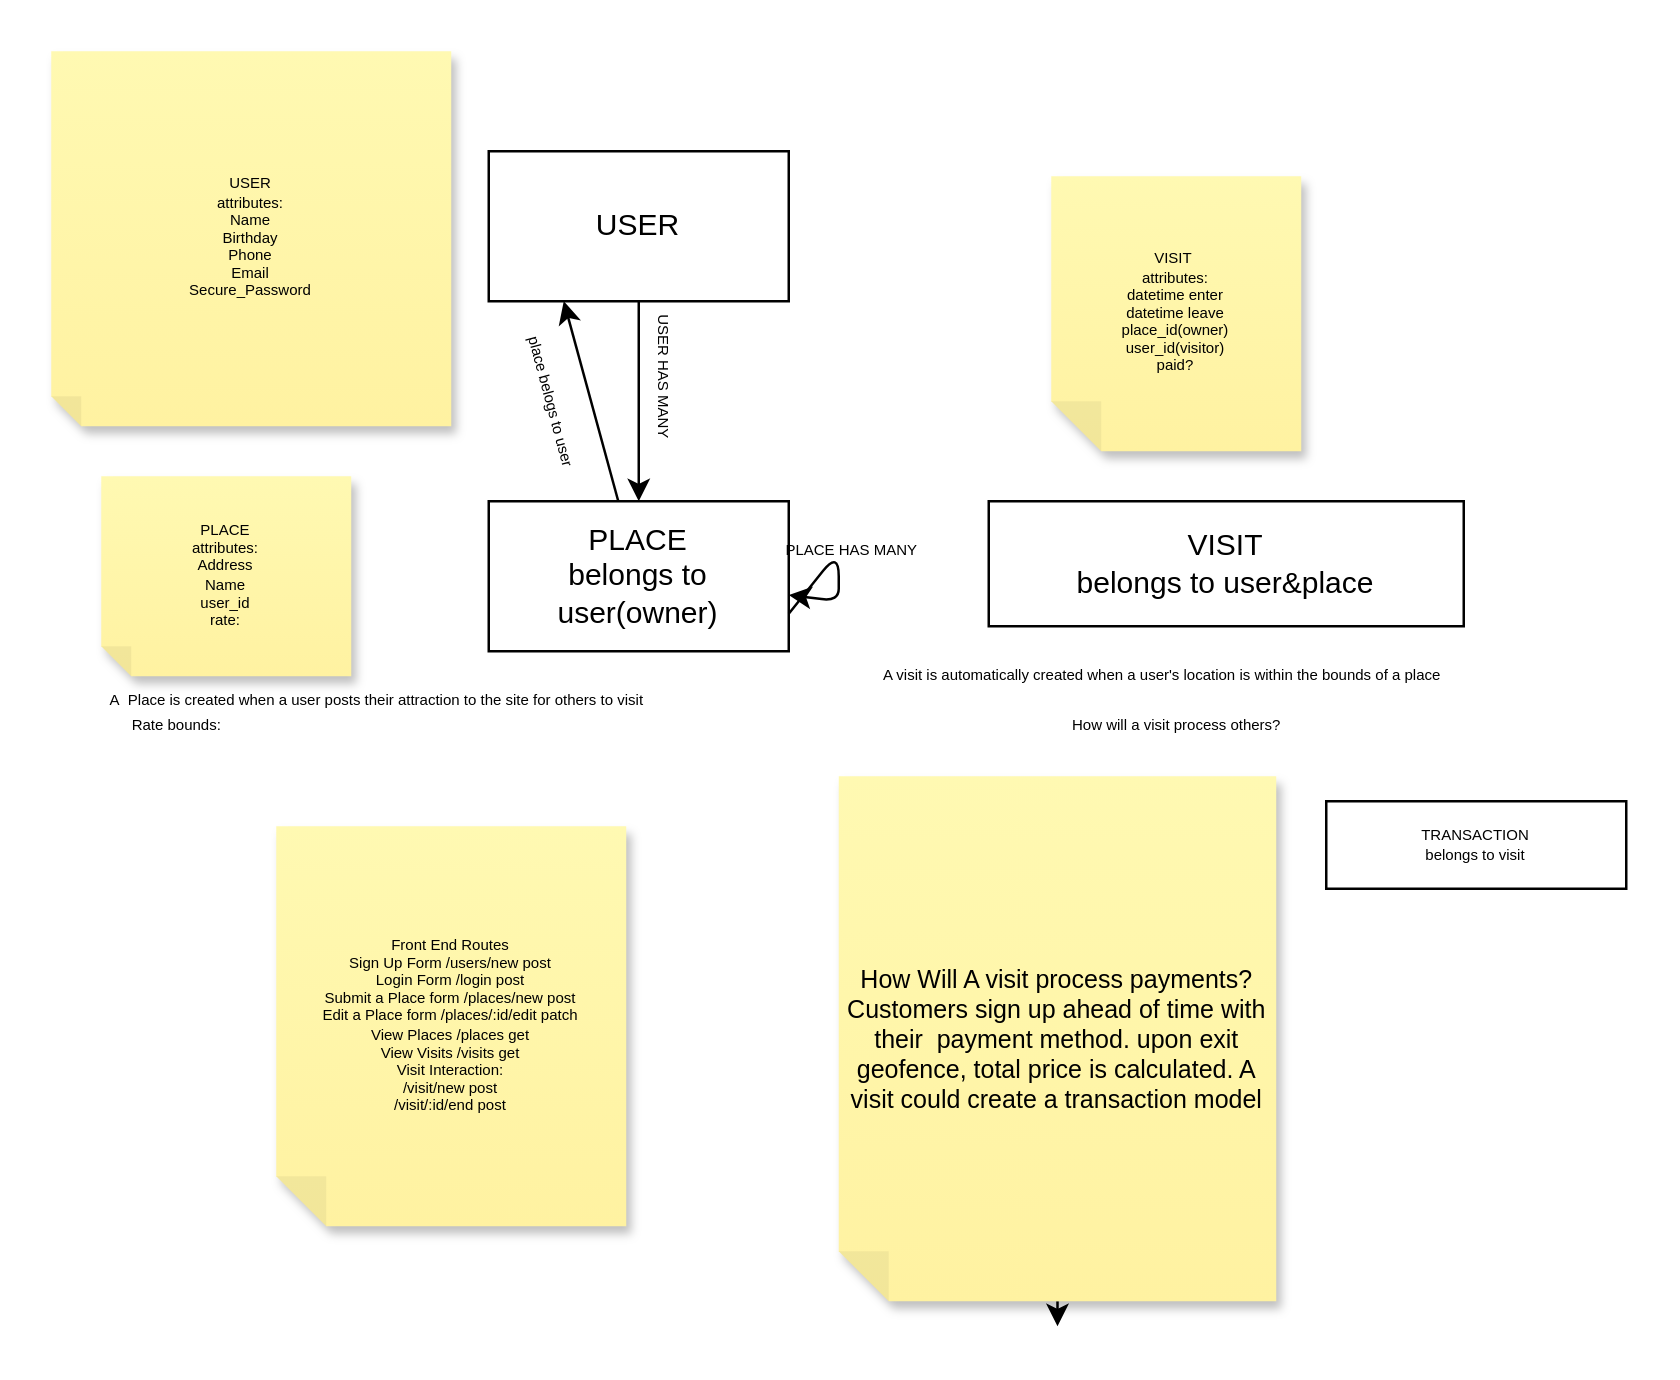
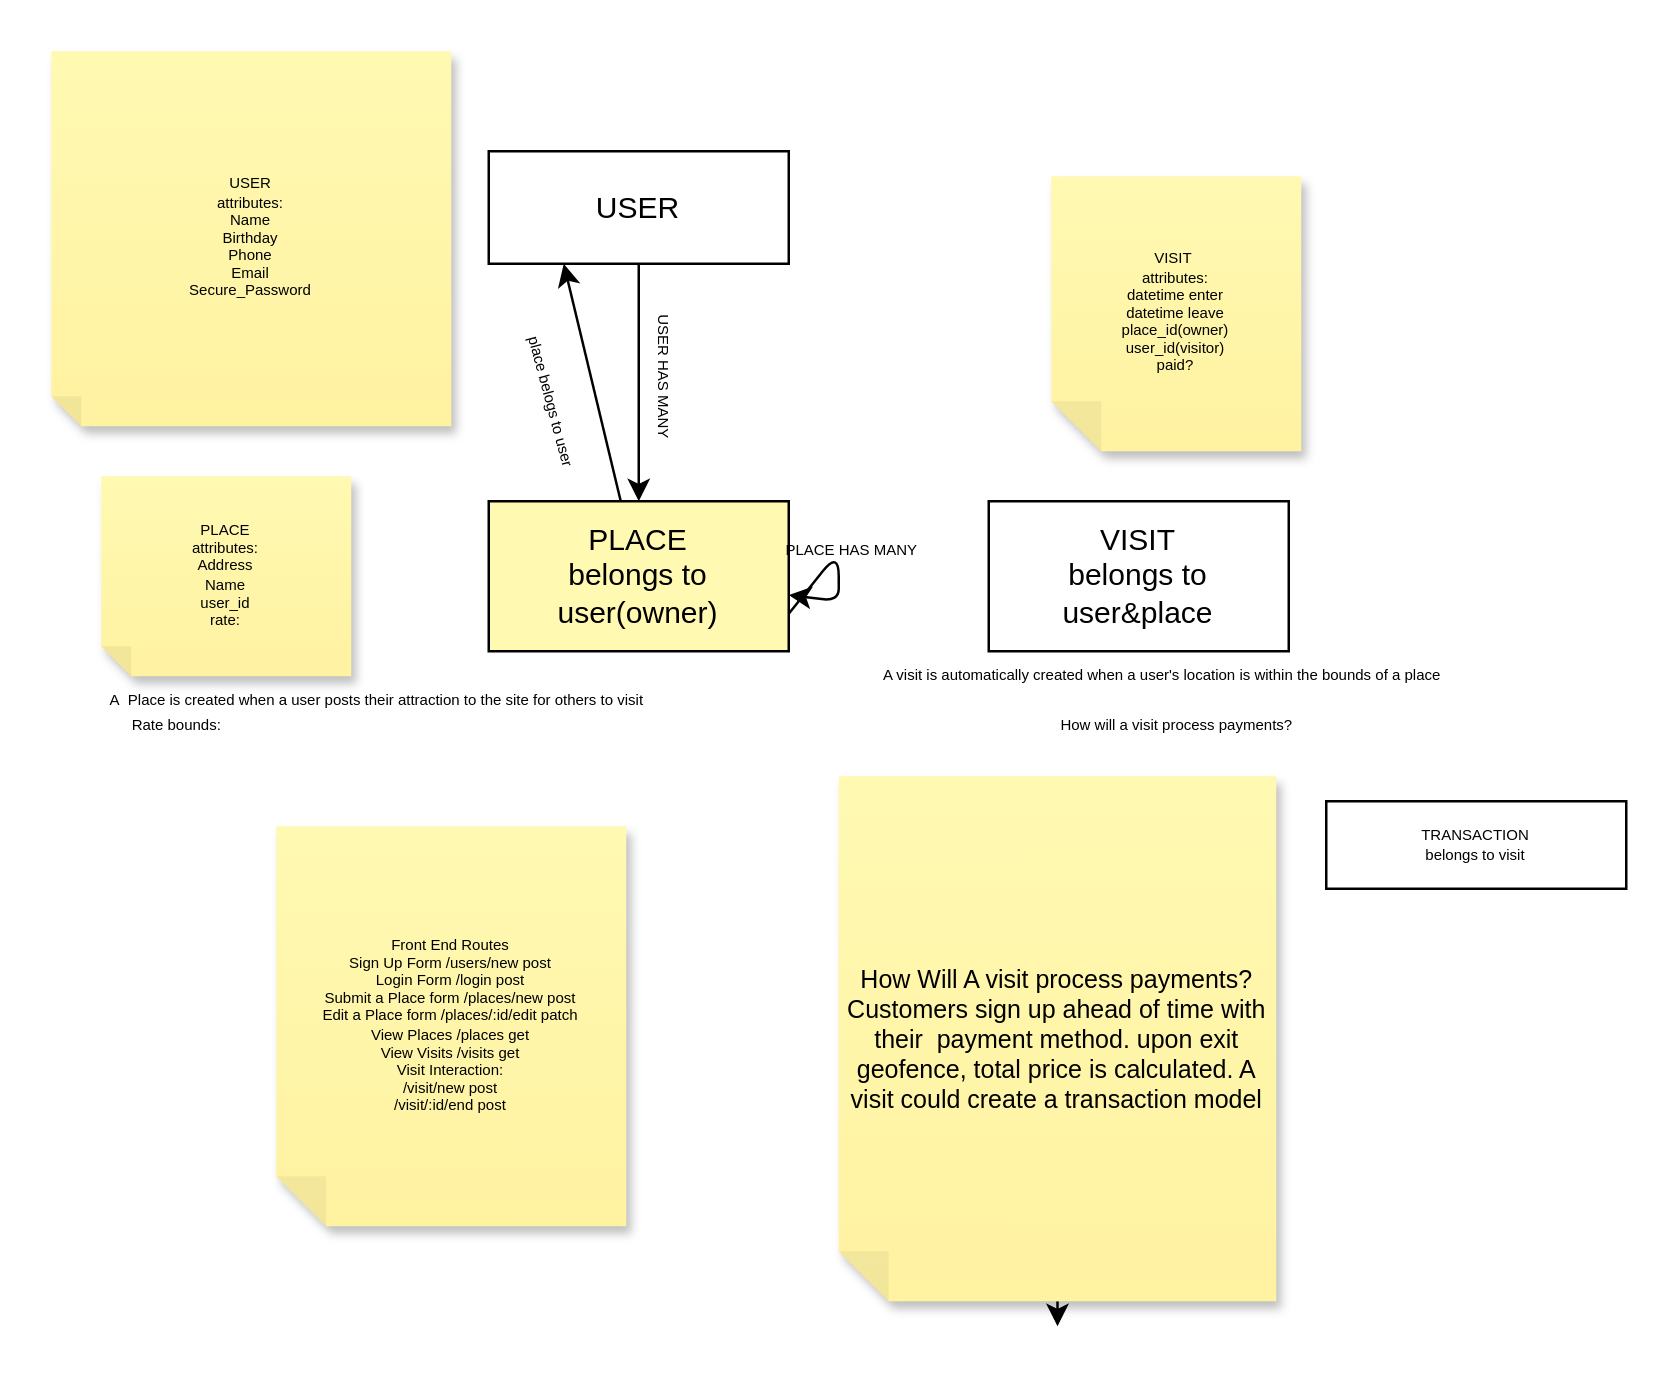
(639, 226) -> (639, 208)
(1226, 564) -> (1139, 576)
(639, 576) -> (639, 576)
(1178, 726) -> (1178, 726)
